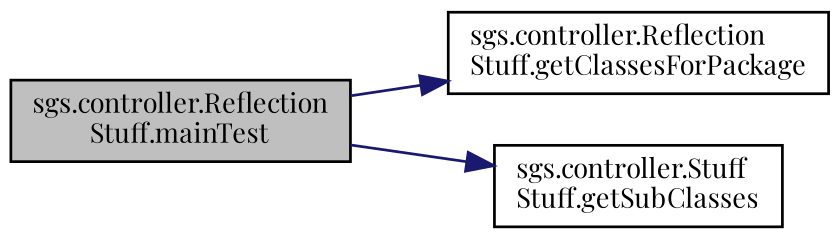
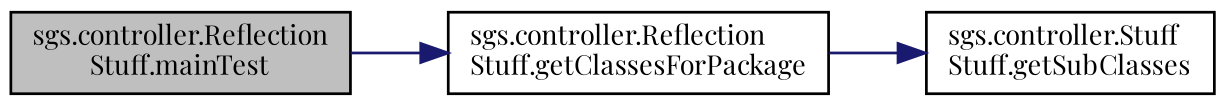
(409, 153) -> (863, 53)
